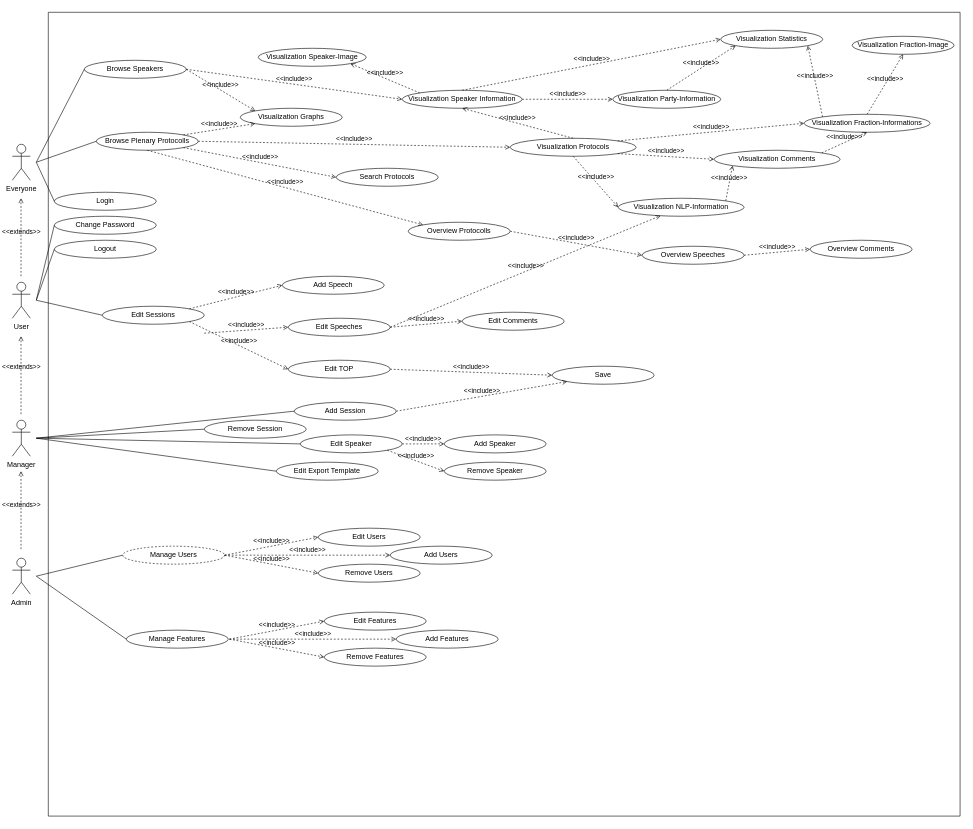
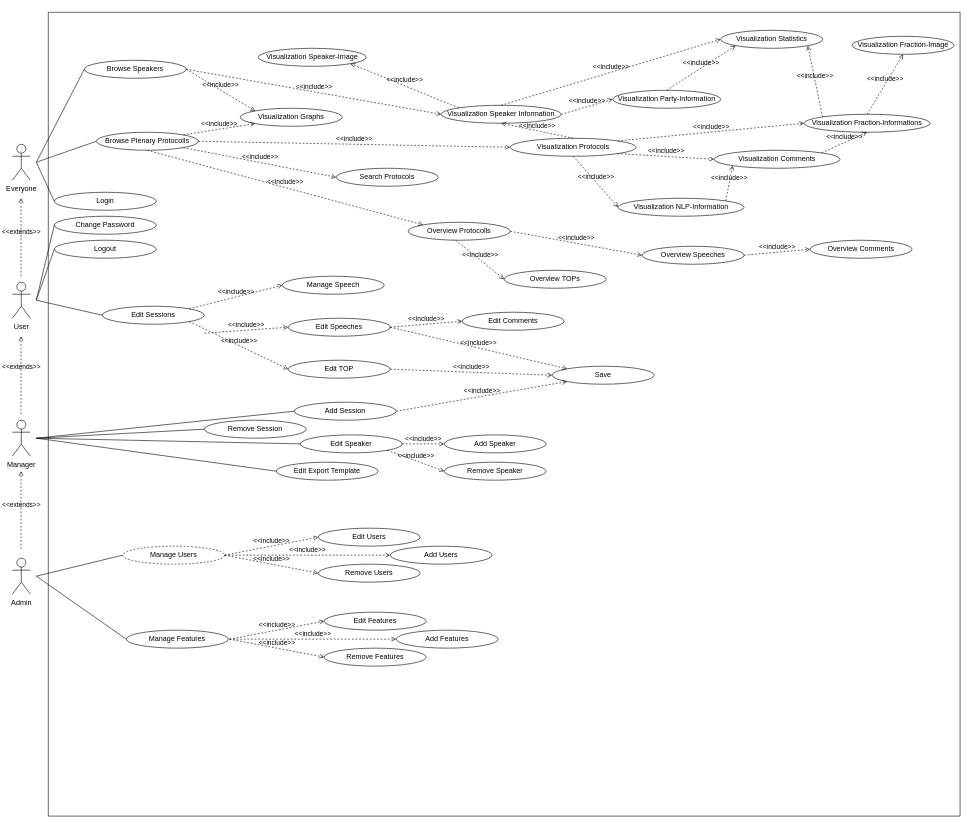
(462, 99) -> (501, 114)
none -> (479, 259)
(534, 268) -> (478, 348)
none -> (555, 279)
(333, 285) -> (333, 285)
